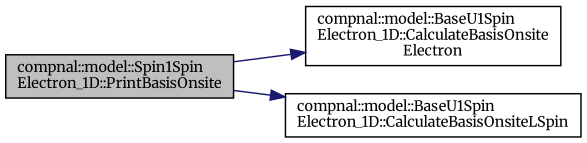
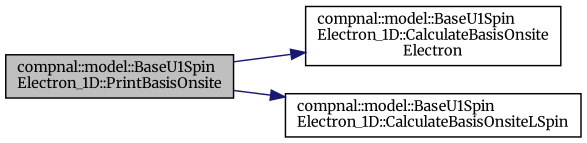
(120, 76) -> (120, 76)
